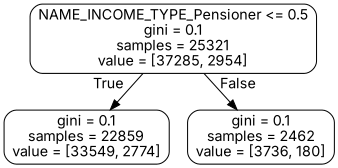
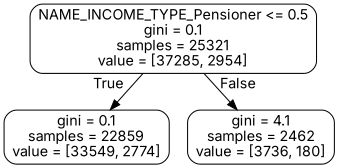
(261, 137) -> (261, 137)
